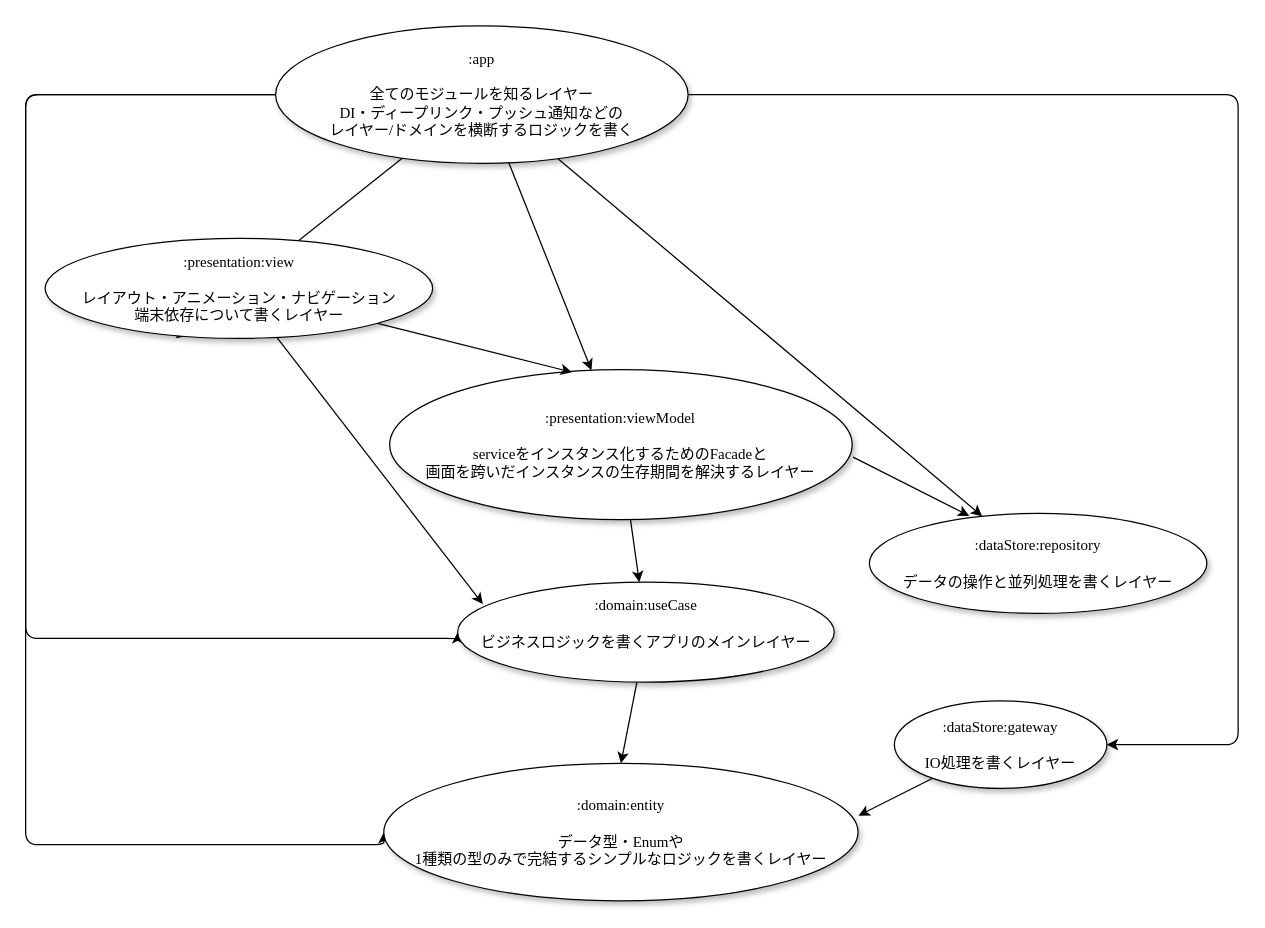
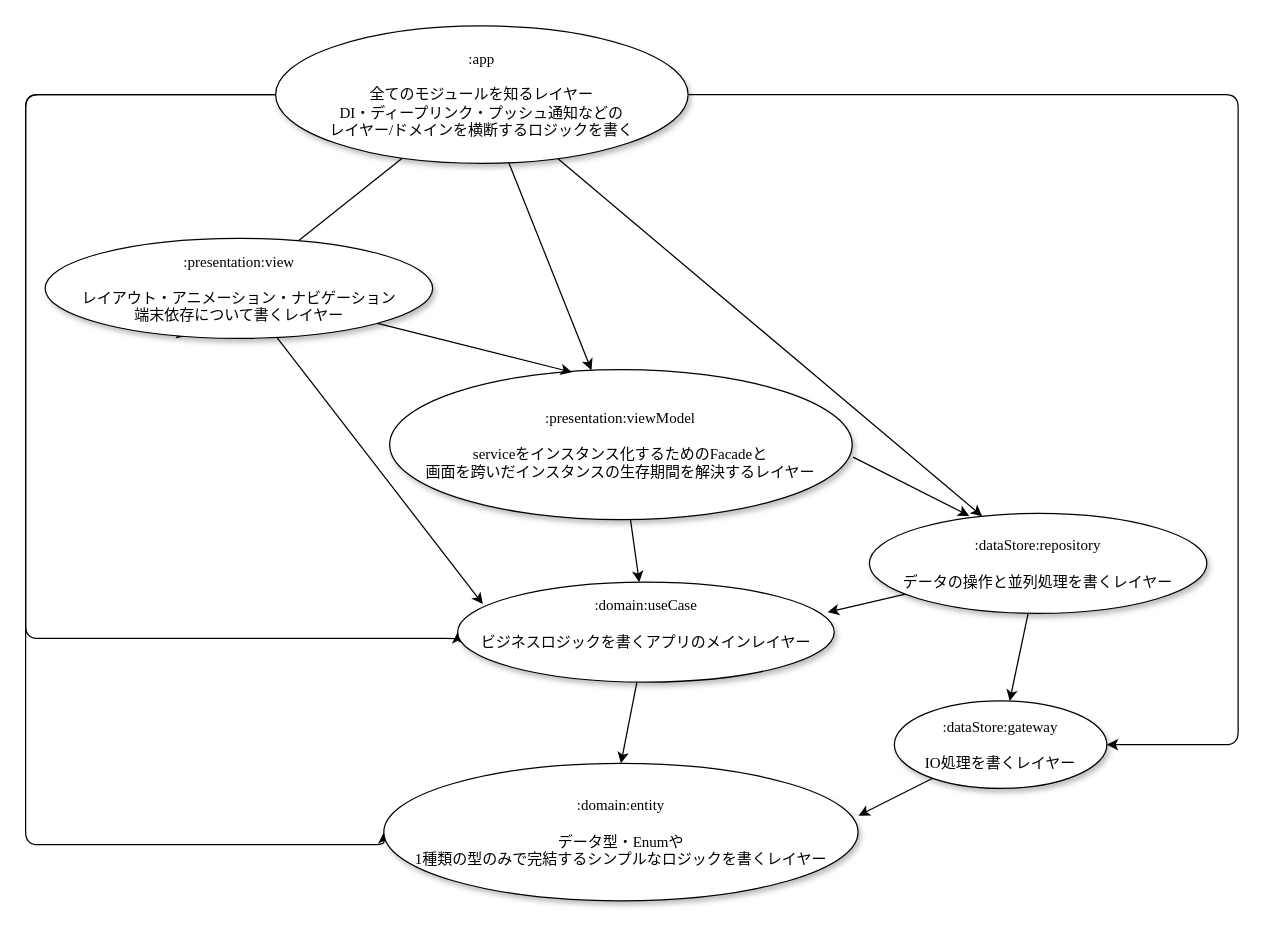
none -> (871, 602)
none -> (1020, 653)
